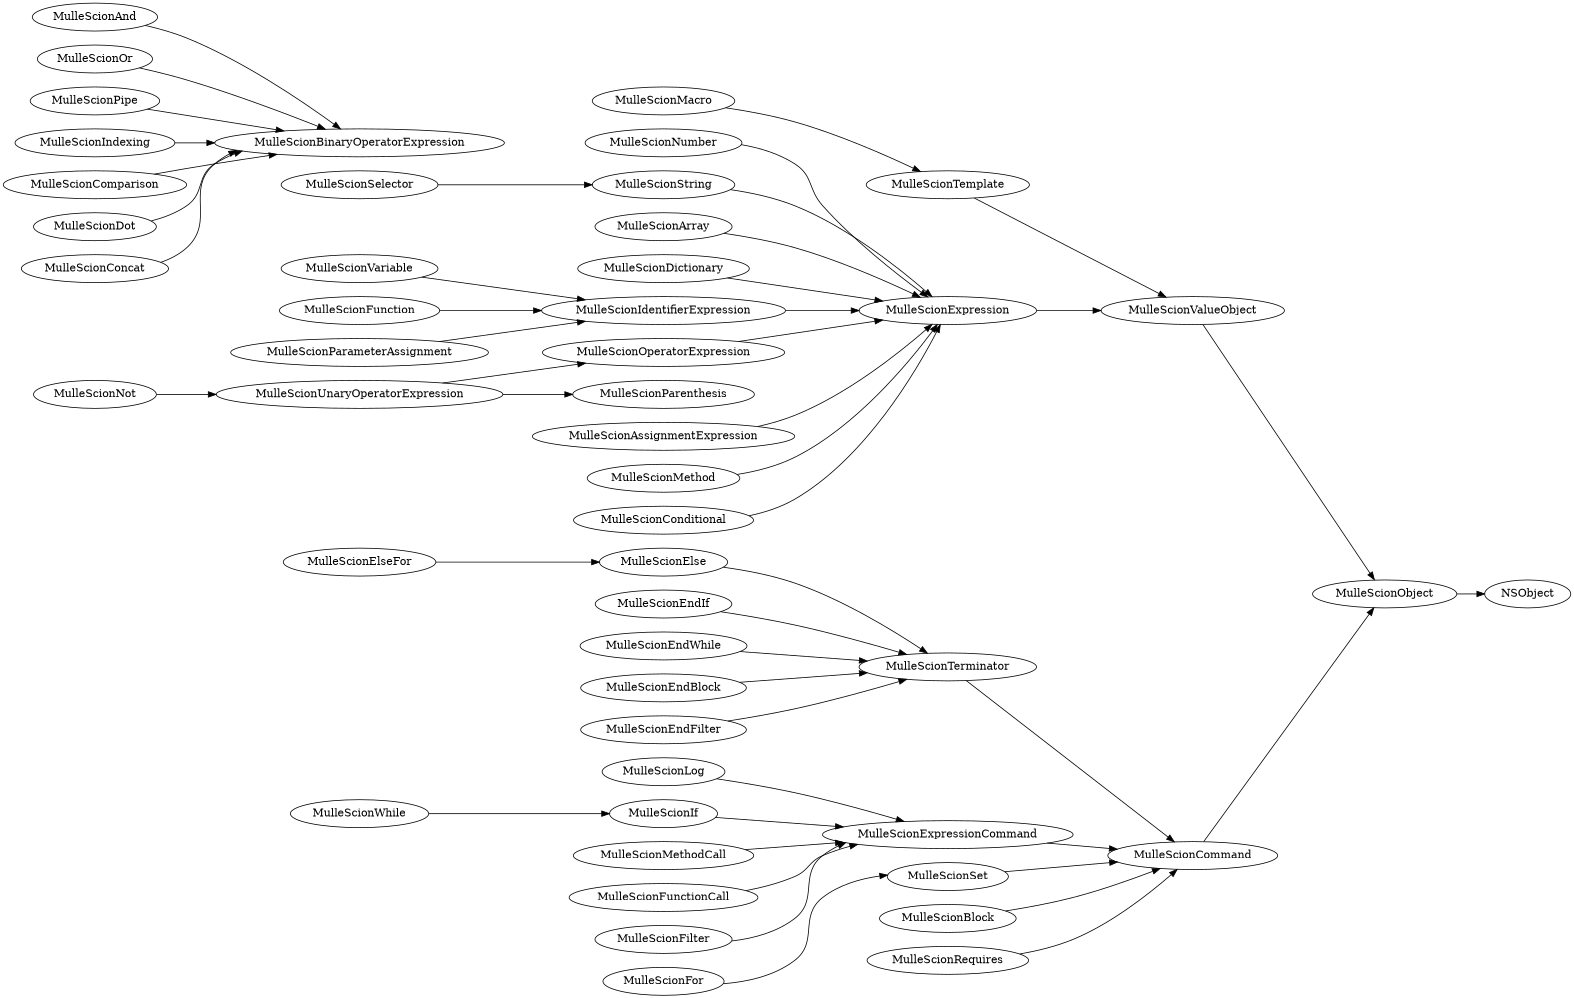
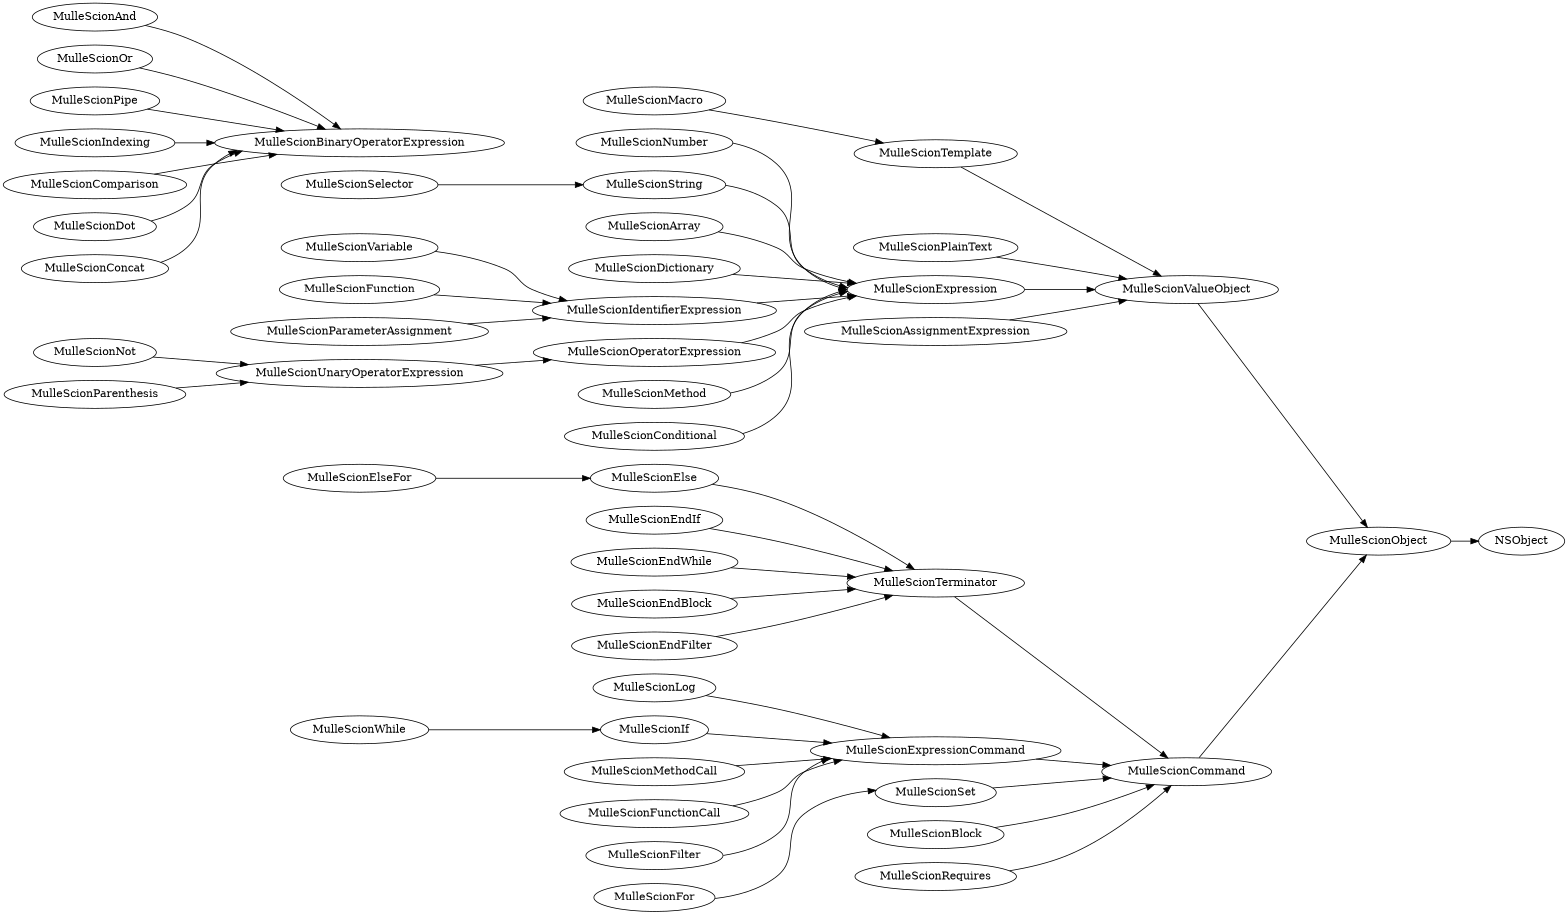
none -> (936, 248)
(847, 388) -> (1064, 311)
(534, 394) -> (208, 385)
